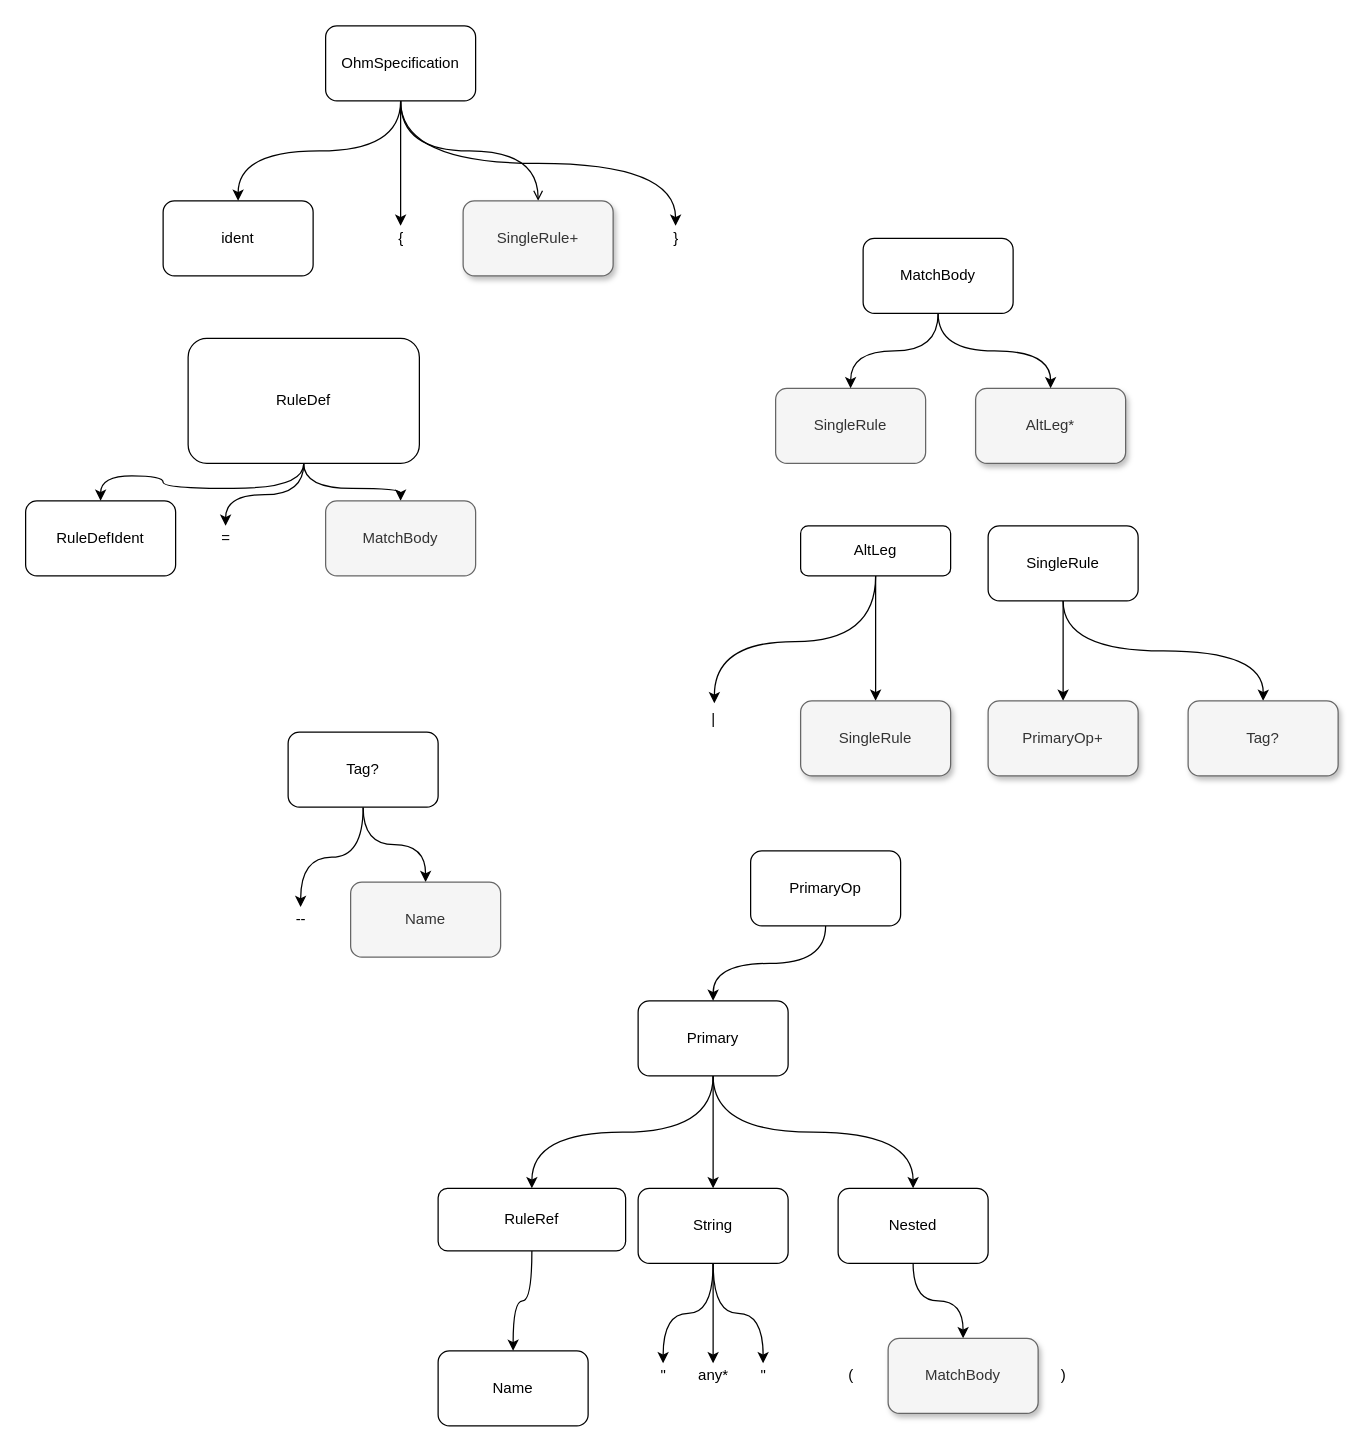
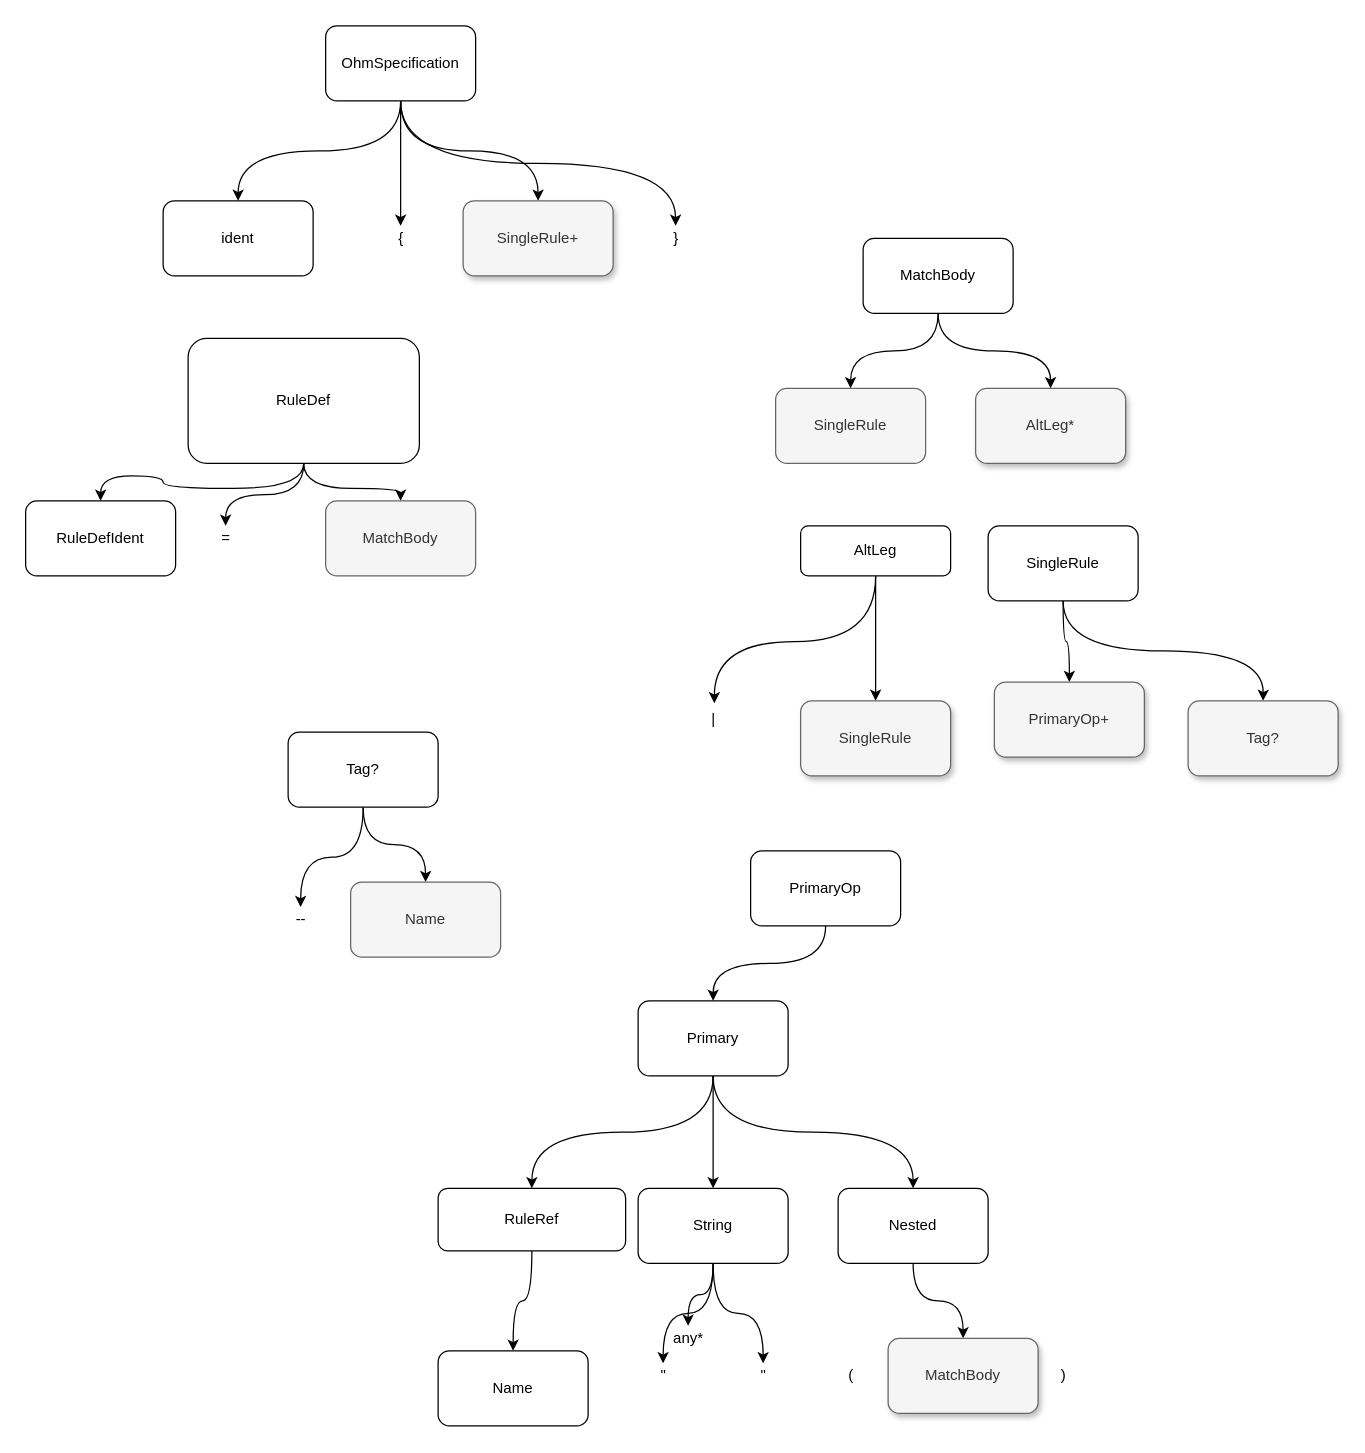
(527, 168) -> (528, 167)
(1063, 738) -> (1069, 719)
(713, 1376) -> (688, 1338)
